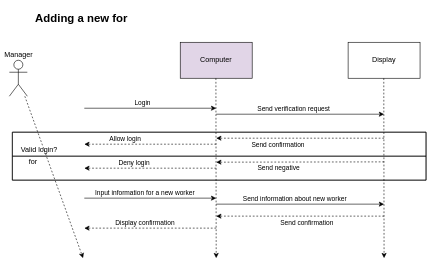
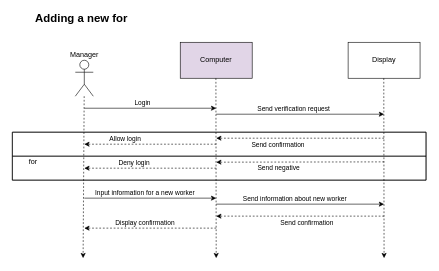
(18, 78) -> (84, 78)
(39, 150) -> none
